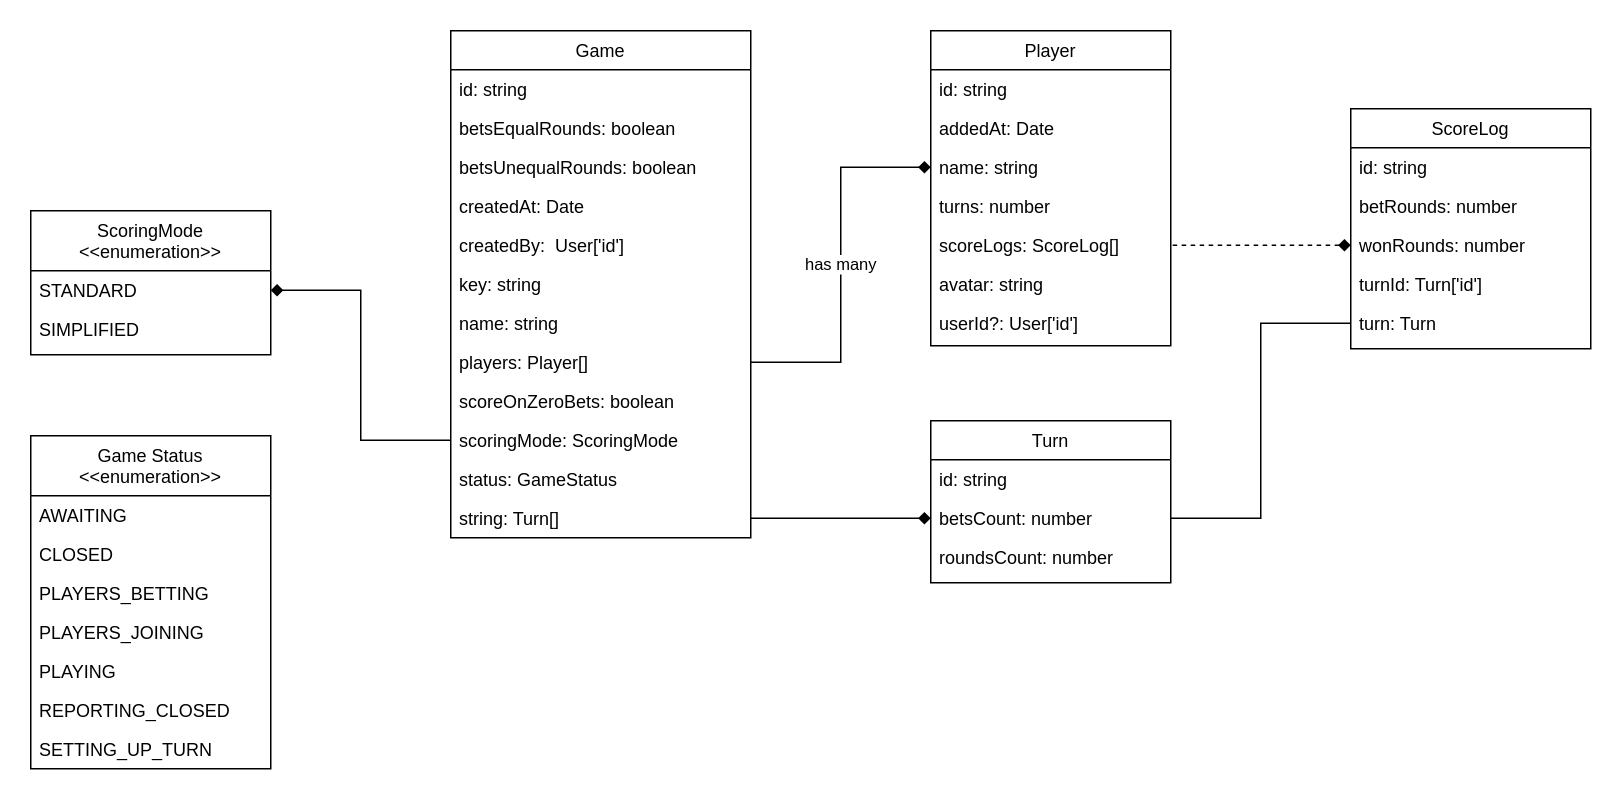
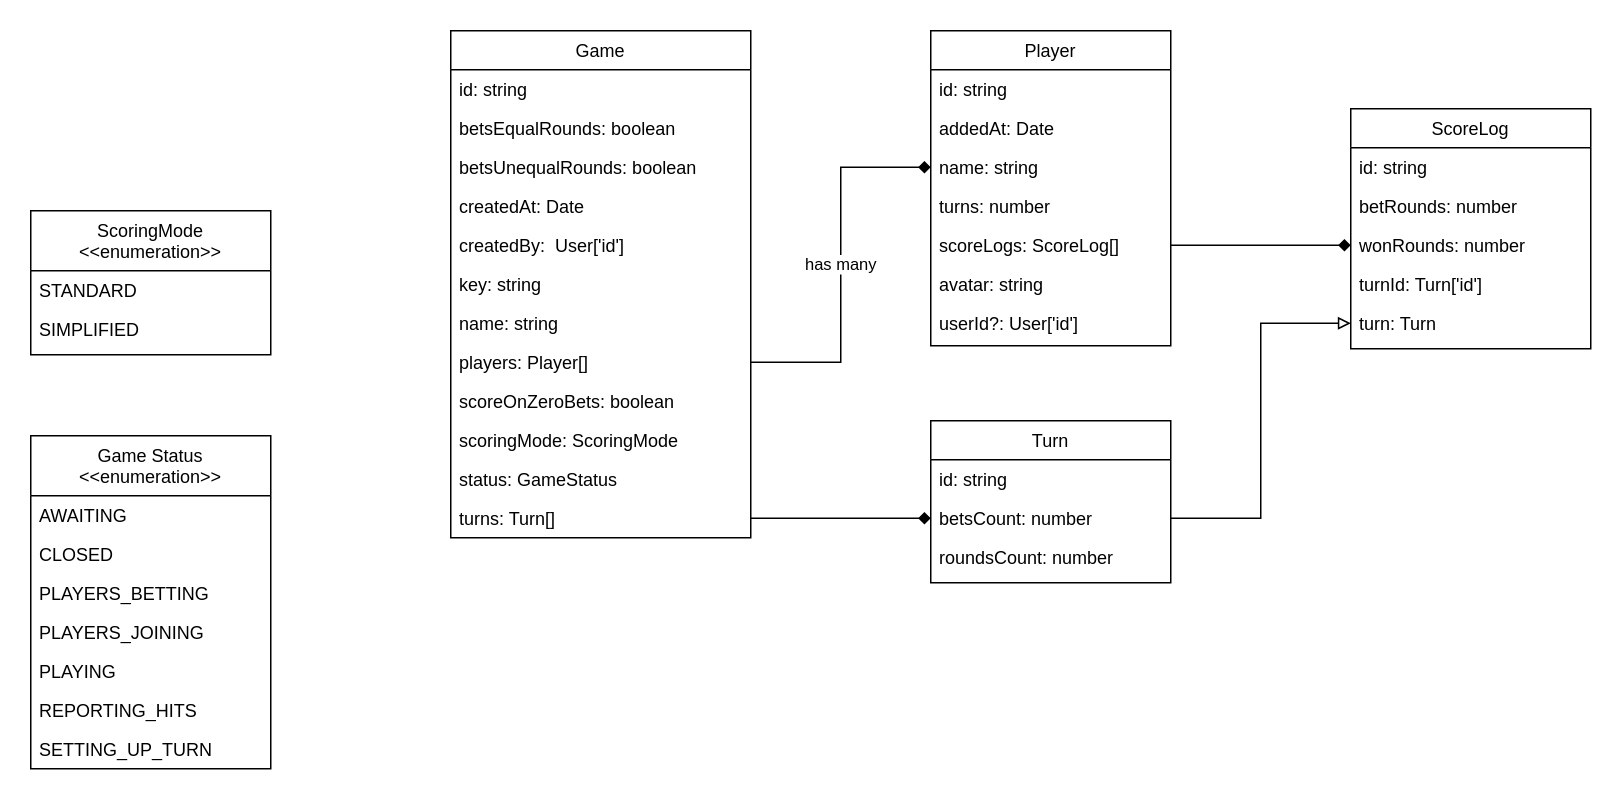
(1254, 245) -> (1254, 245)
(1342, 323) -> (1337, 323)
(361, 369) -> none
(523, 519) -> (520, 519)
(120, 711) -> (110, 711)
